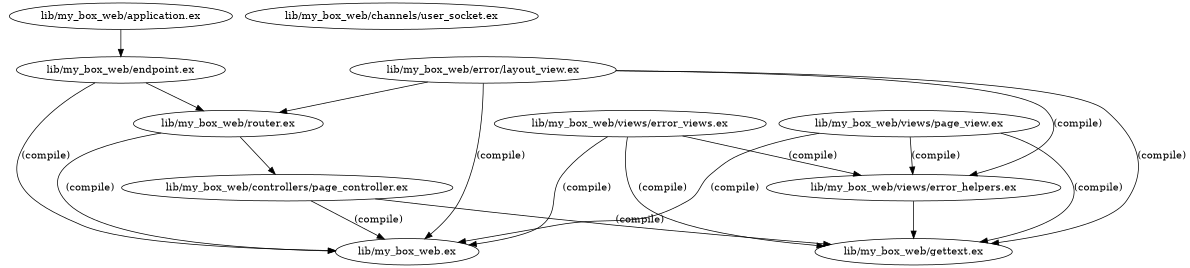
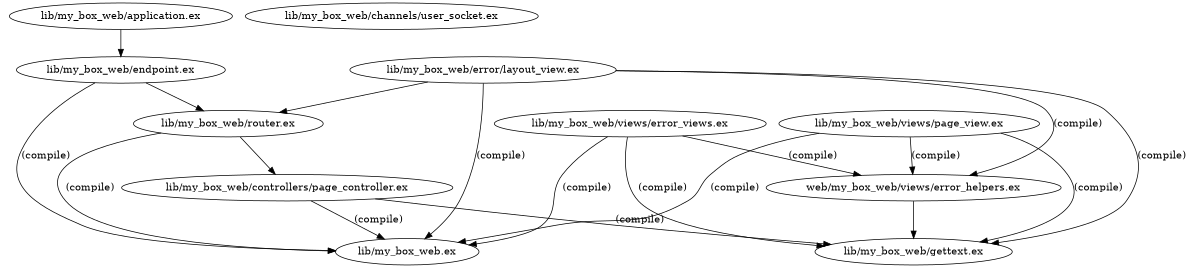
(914, 188) -> (914, 188)
